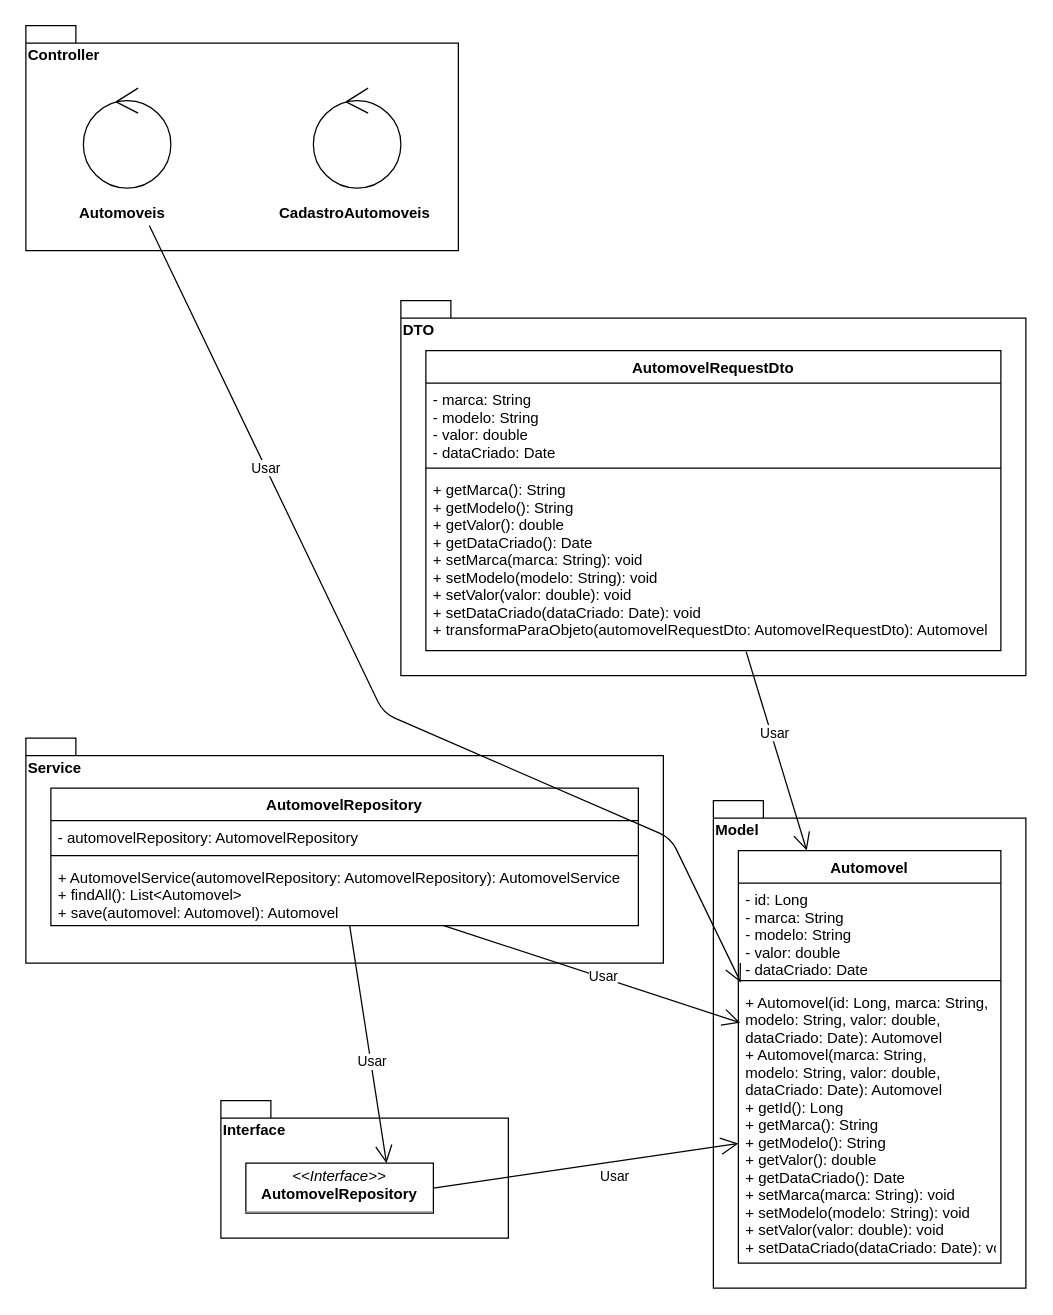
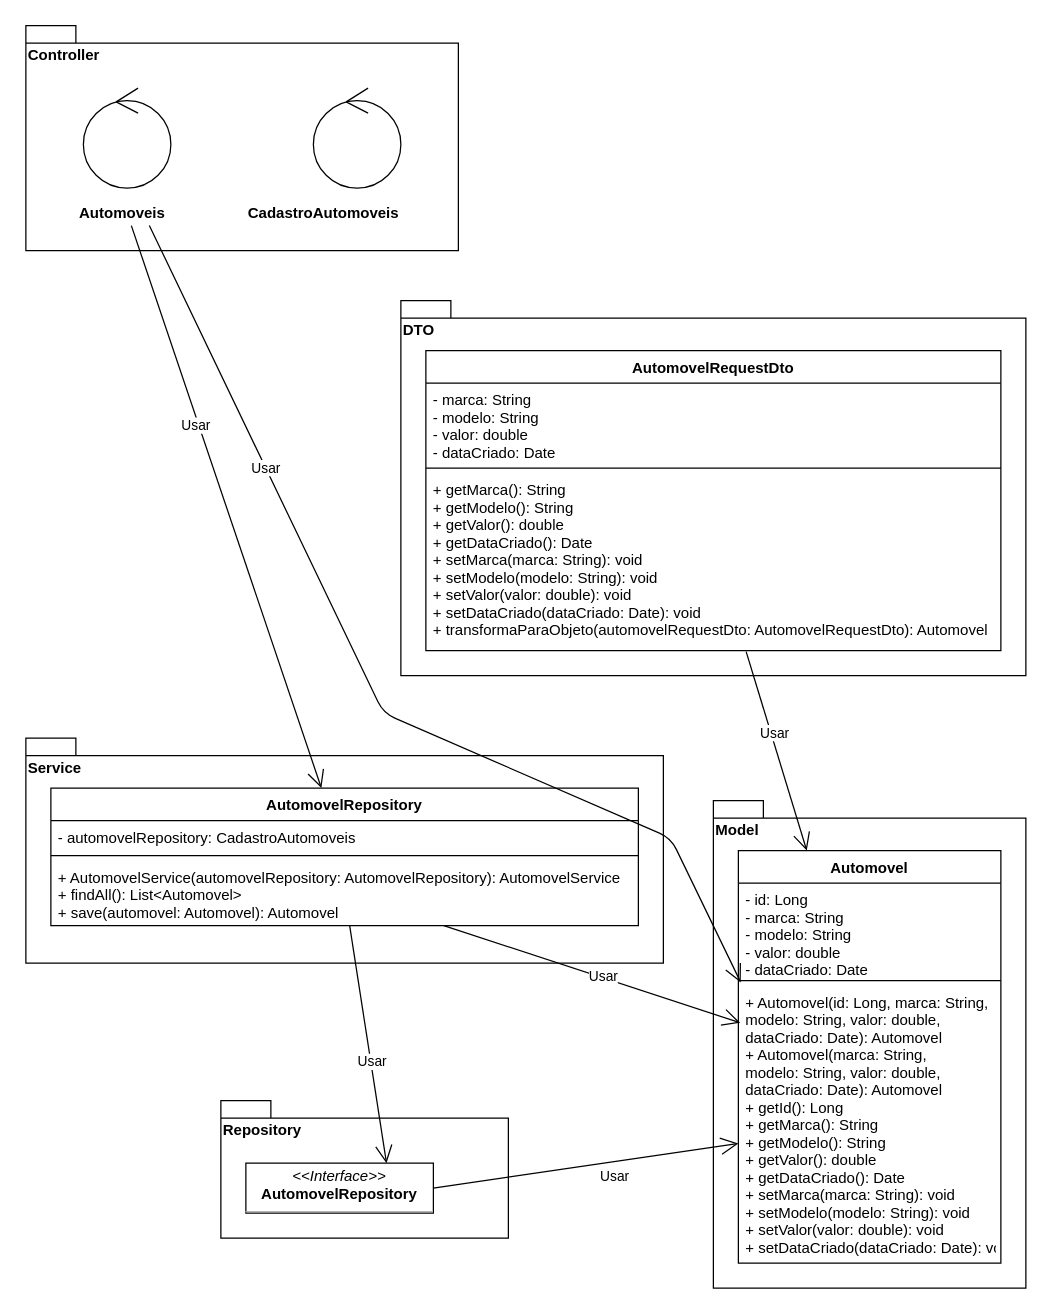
(364, 213) -> (333, 213)
none -> (226, 506)
(220, 838) -> (218, 838)
(261, 1131) -> (263, 1131)
